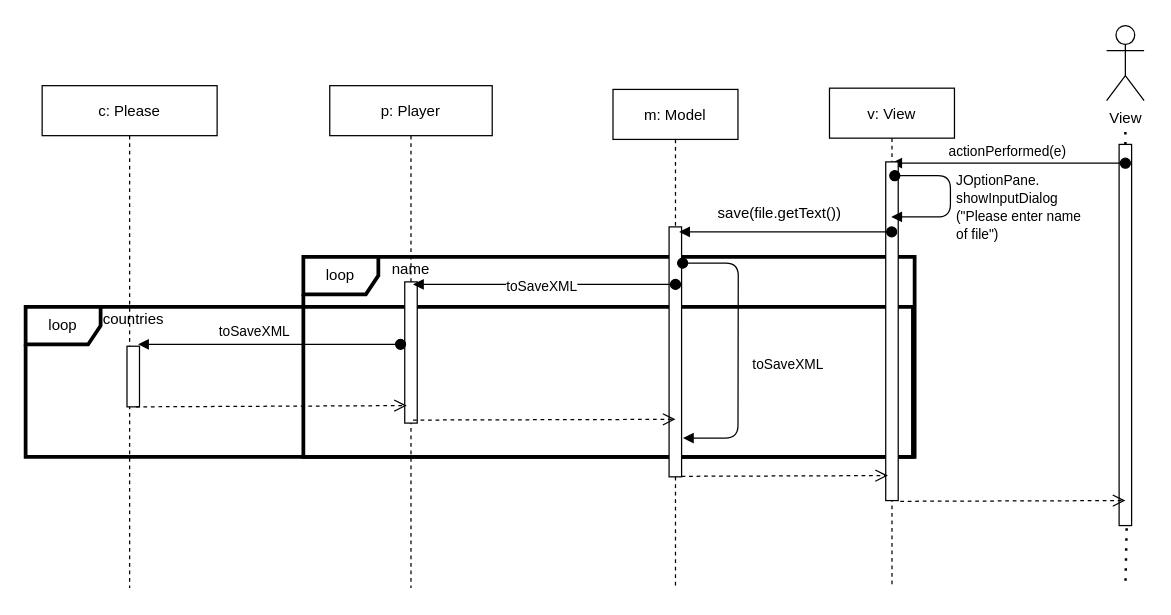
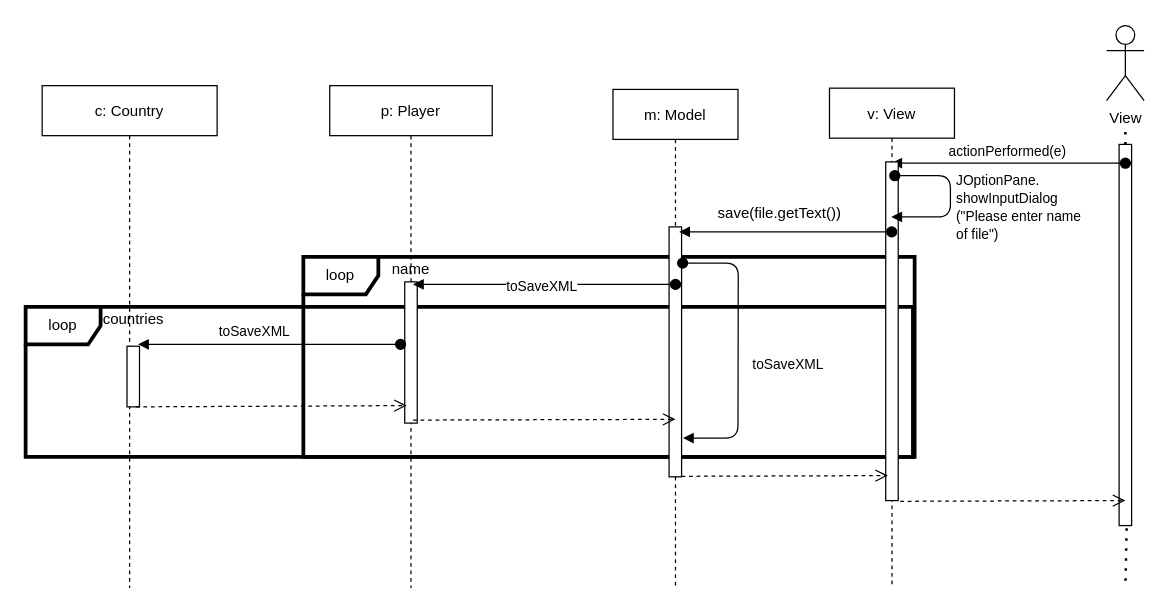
(129, 111) -> (129, 111)
